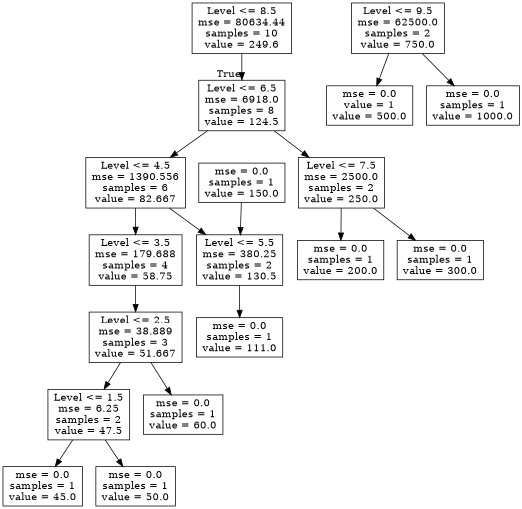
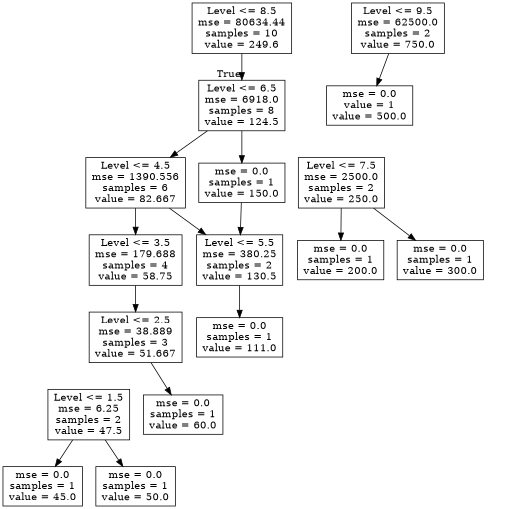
(473, 106) -> none
(289, 142) -> (242, 143)
(114, 373) -> none
